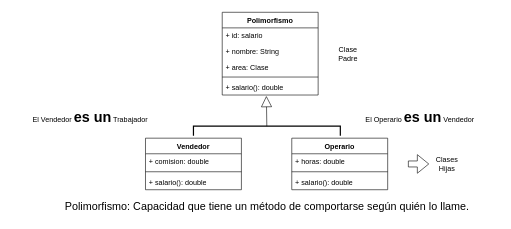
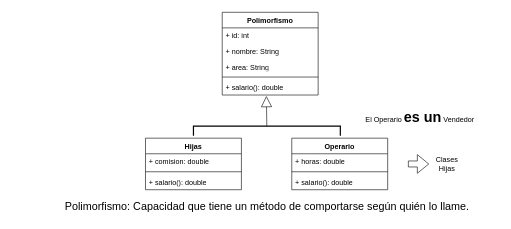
(246, 36) -> (239, 36)
(348, 54) -> none
(248, 68) -> (250, 68)
(90, 117) -> none
(194, 147) -> (194, 147)
